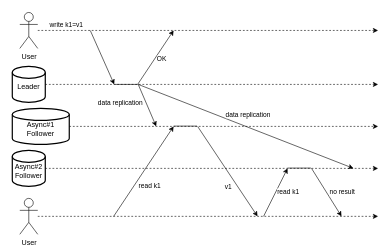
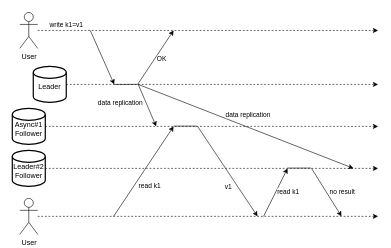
(29, 84) -> (50, 84)
(41, 126) -> (29, 126)
(29, 171) -> (29, 171)
